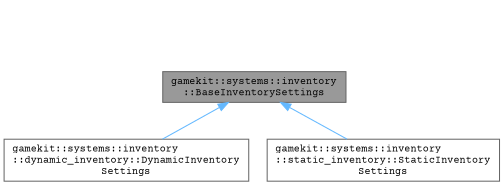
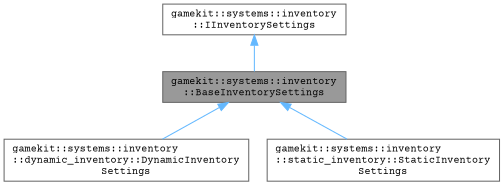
none -> (254, 19)
